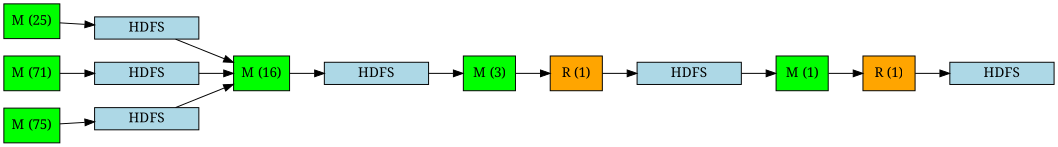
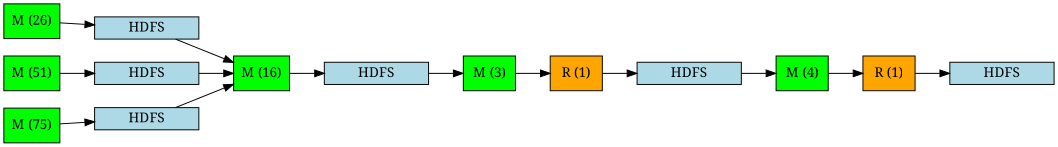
(32, 21) -> (32, 21)
(32, 73) -> (32, 73)
(802, 73) -> (802, 73)
